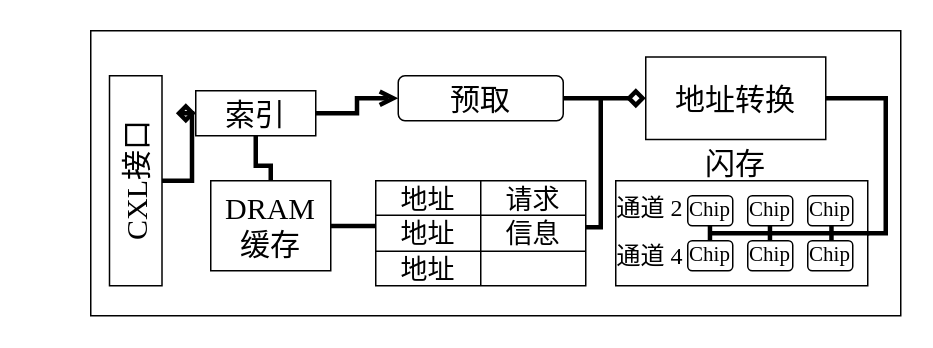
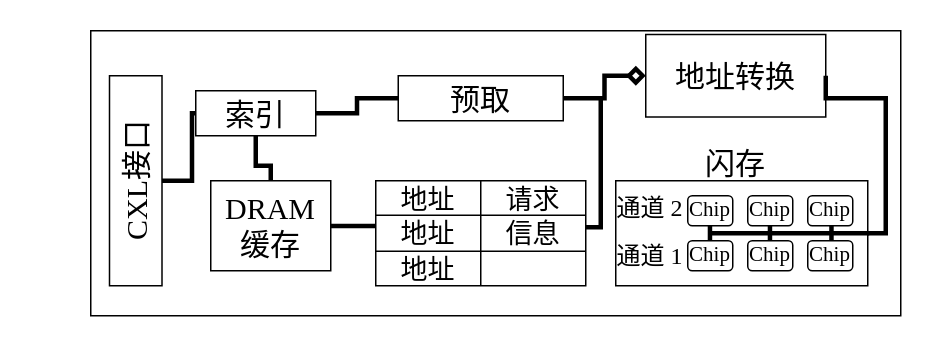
(385, 98) -> (395, 98)
(481, 98) -> (481, 98)
(736, 98) -> (736, 76)
(186, 113) -> (192, 114)
(650, 256) -> (650, 256)
